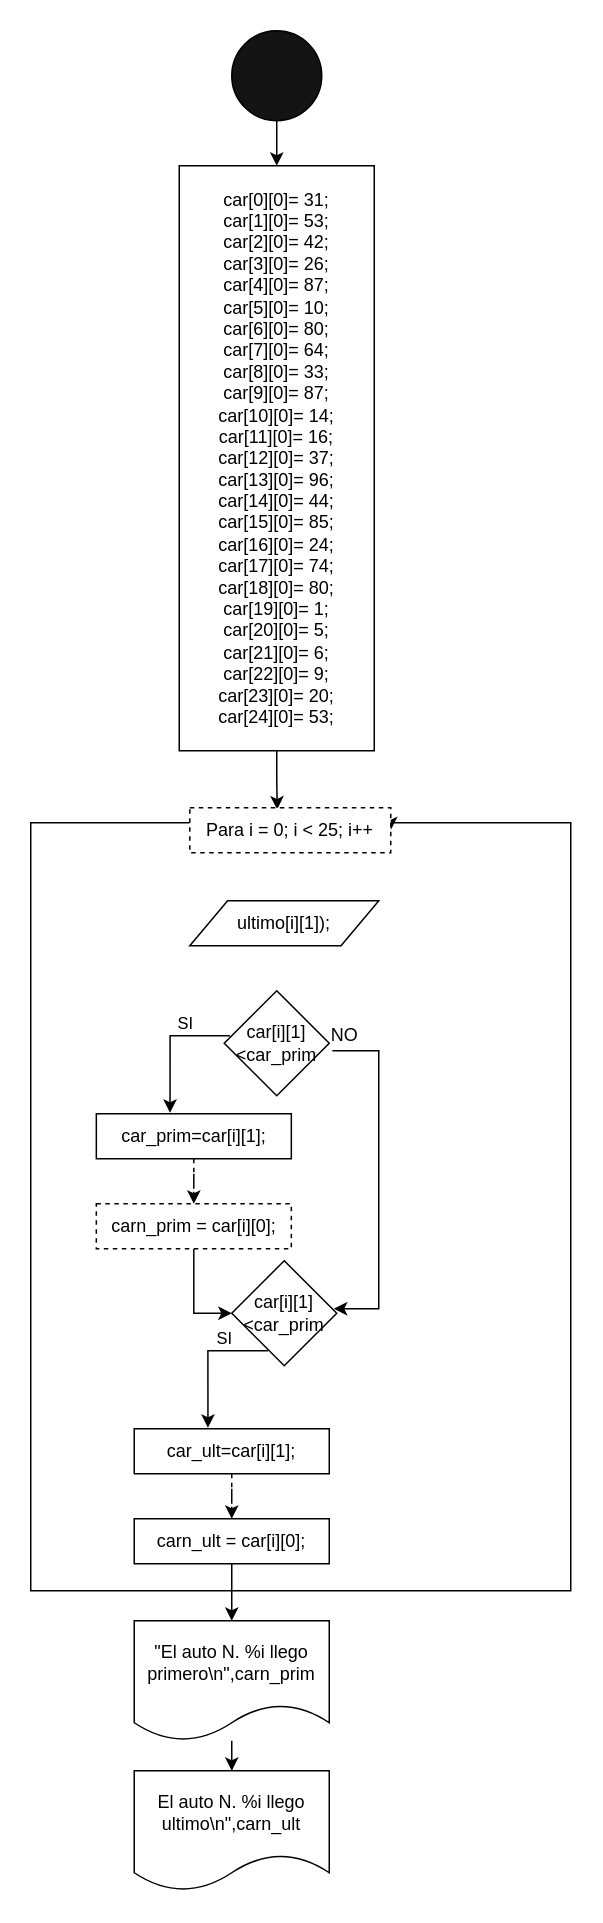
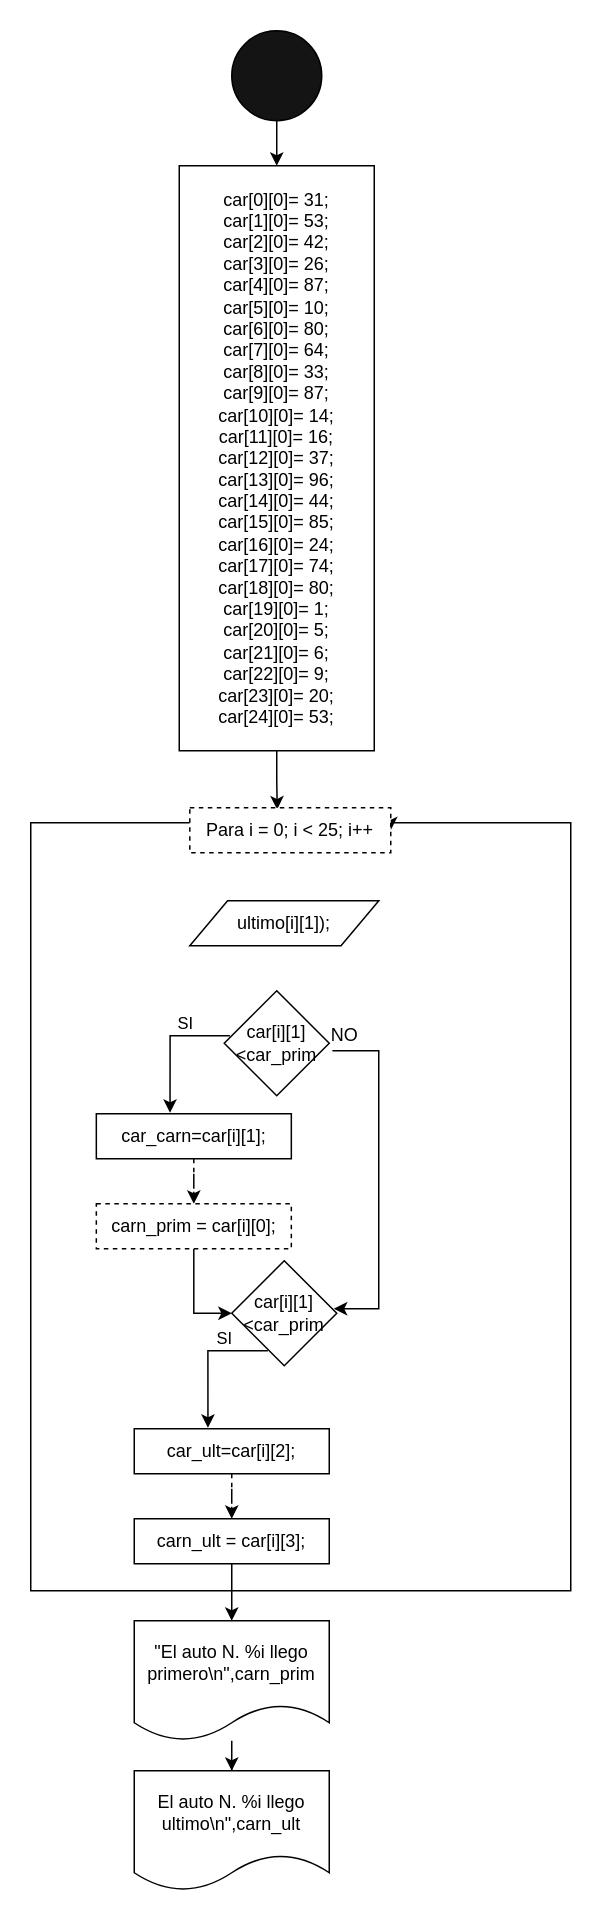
(194, 1136) -> (194, 1136)
(232, 1451) -> (232, 1451)
(232, 1541) -> (232, 1541)
